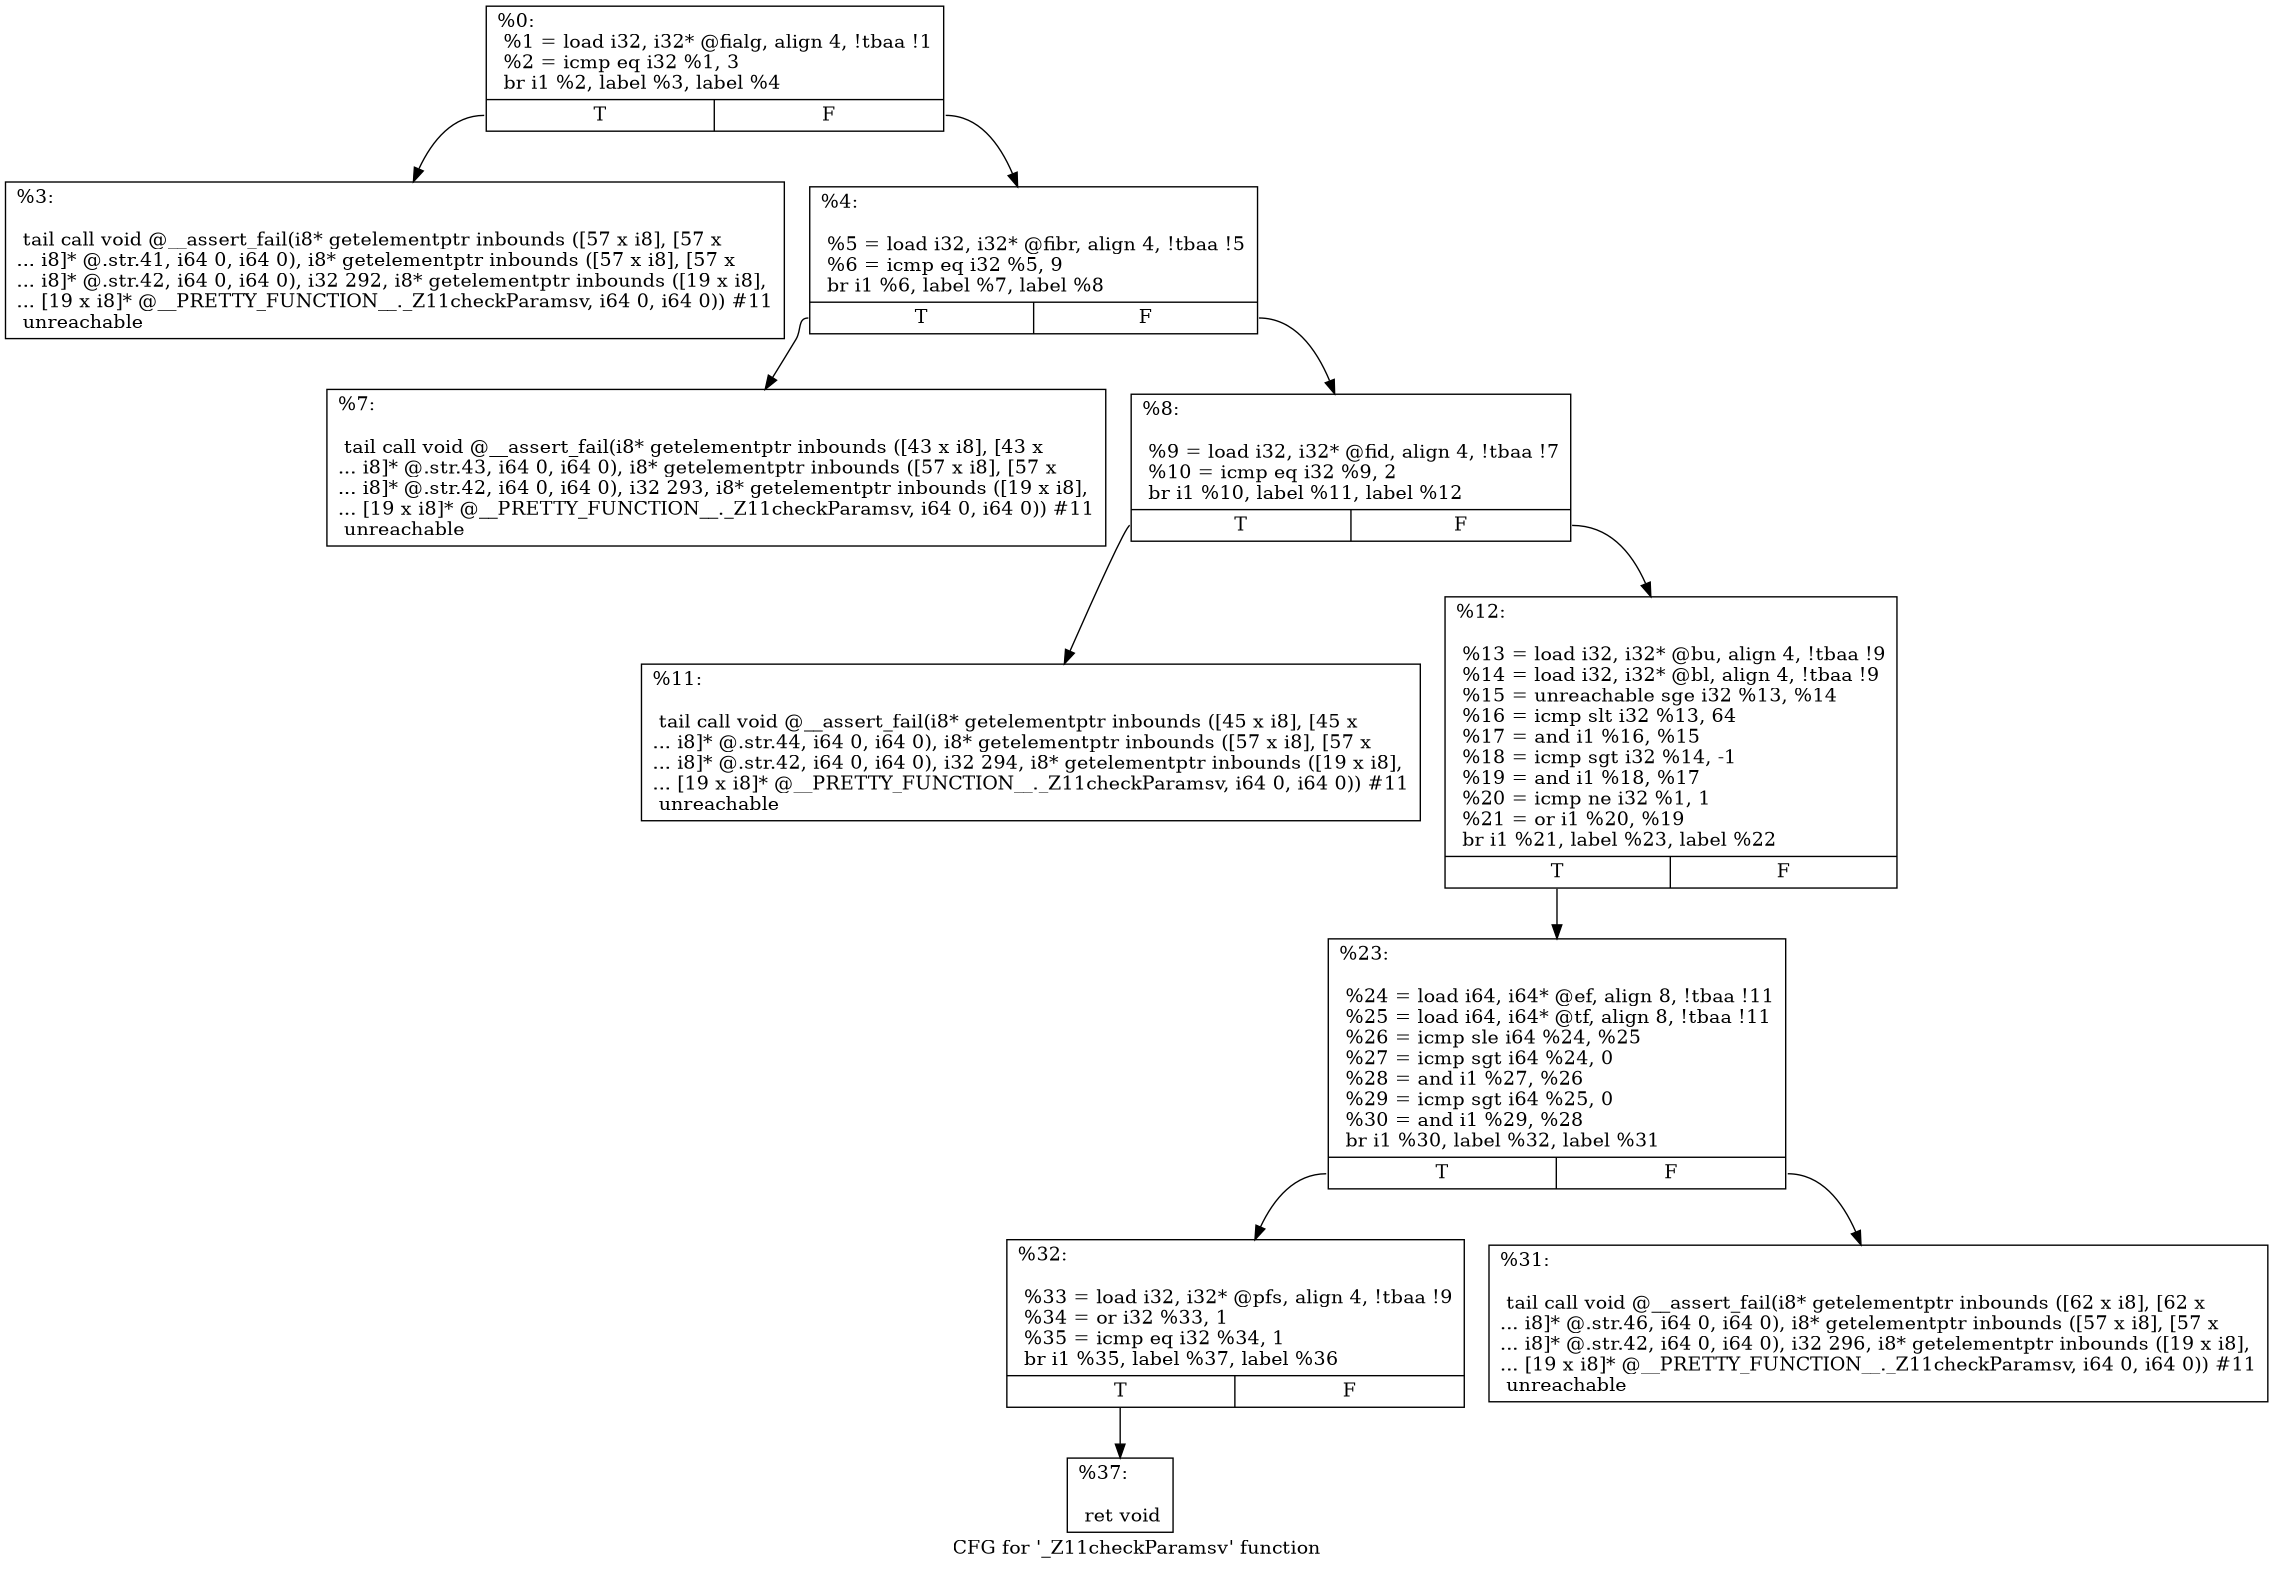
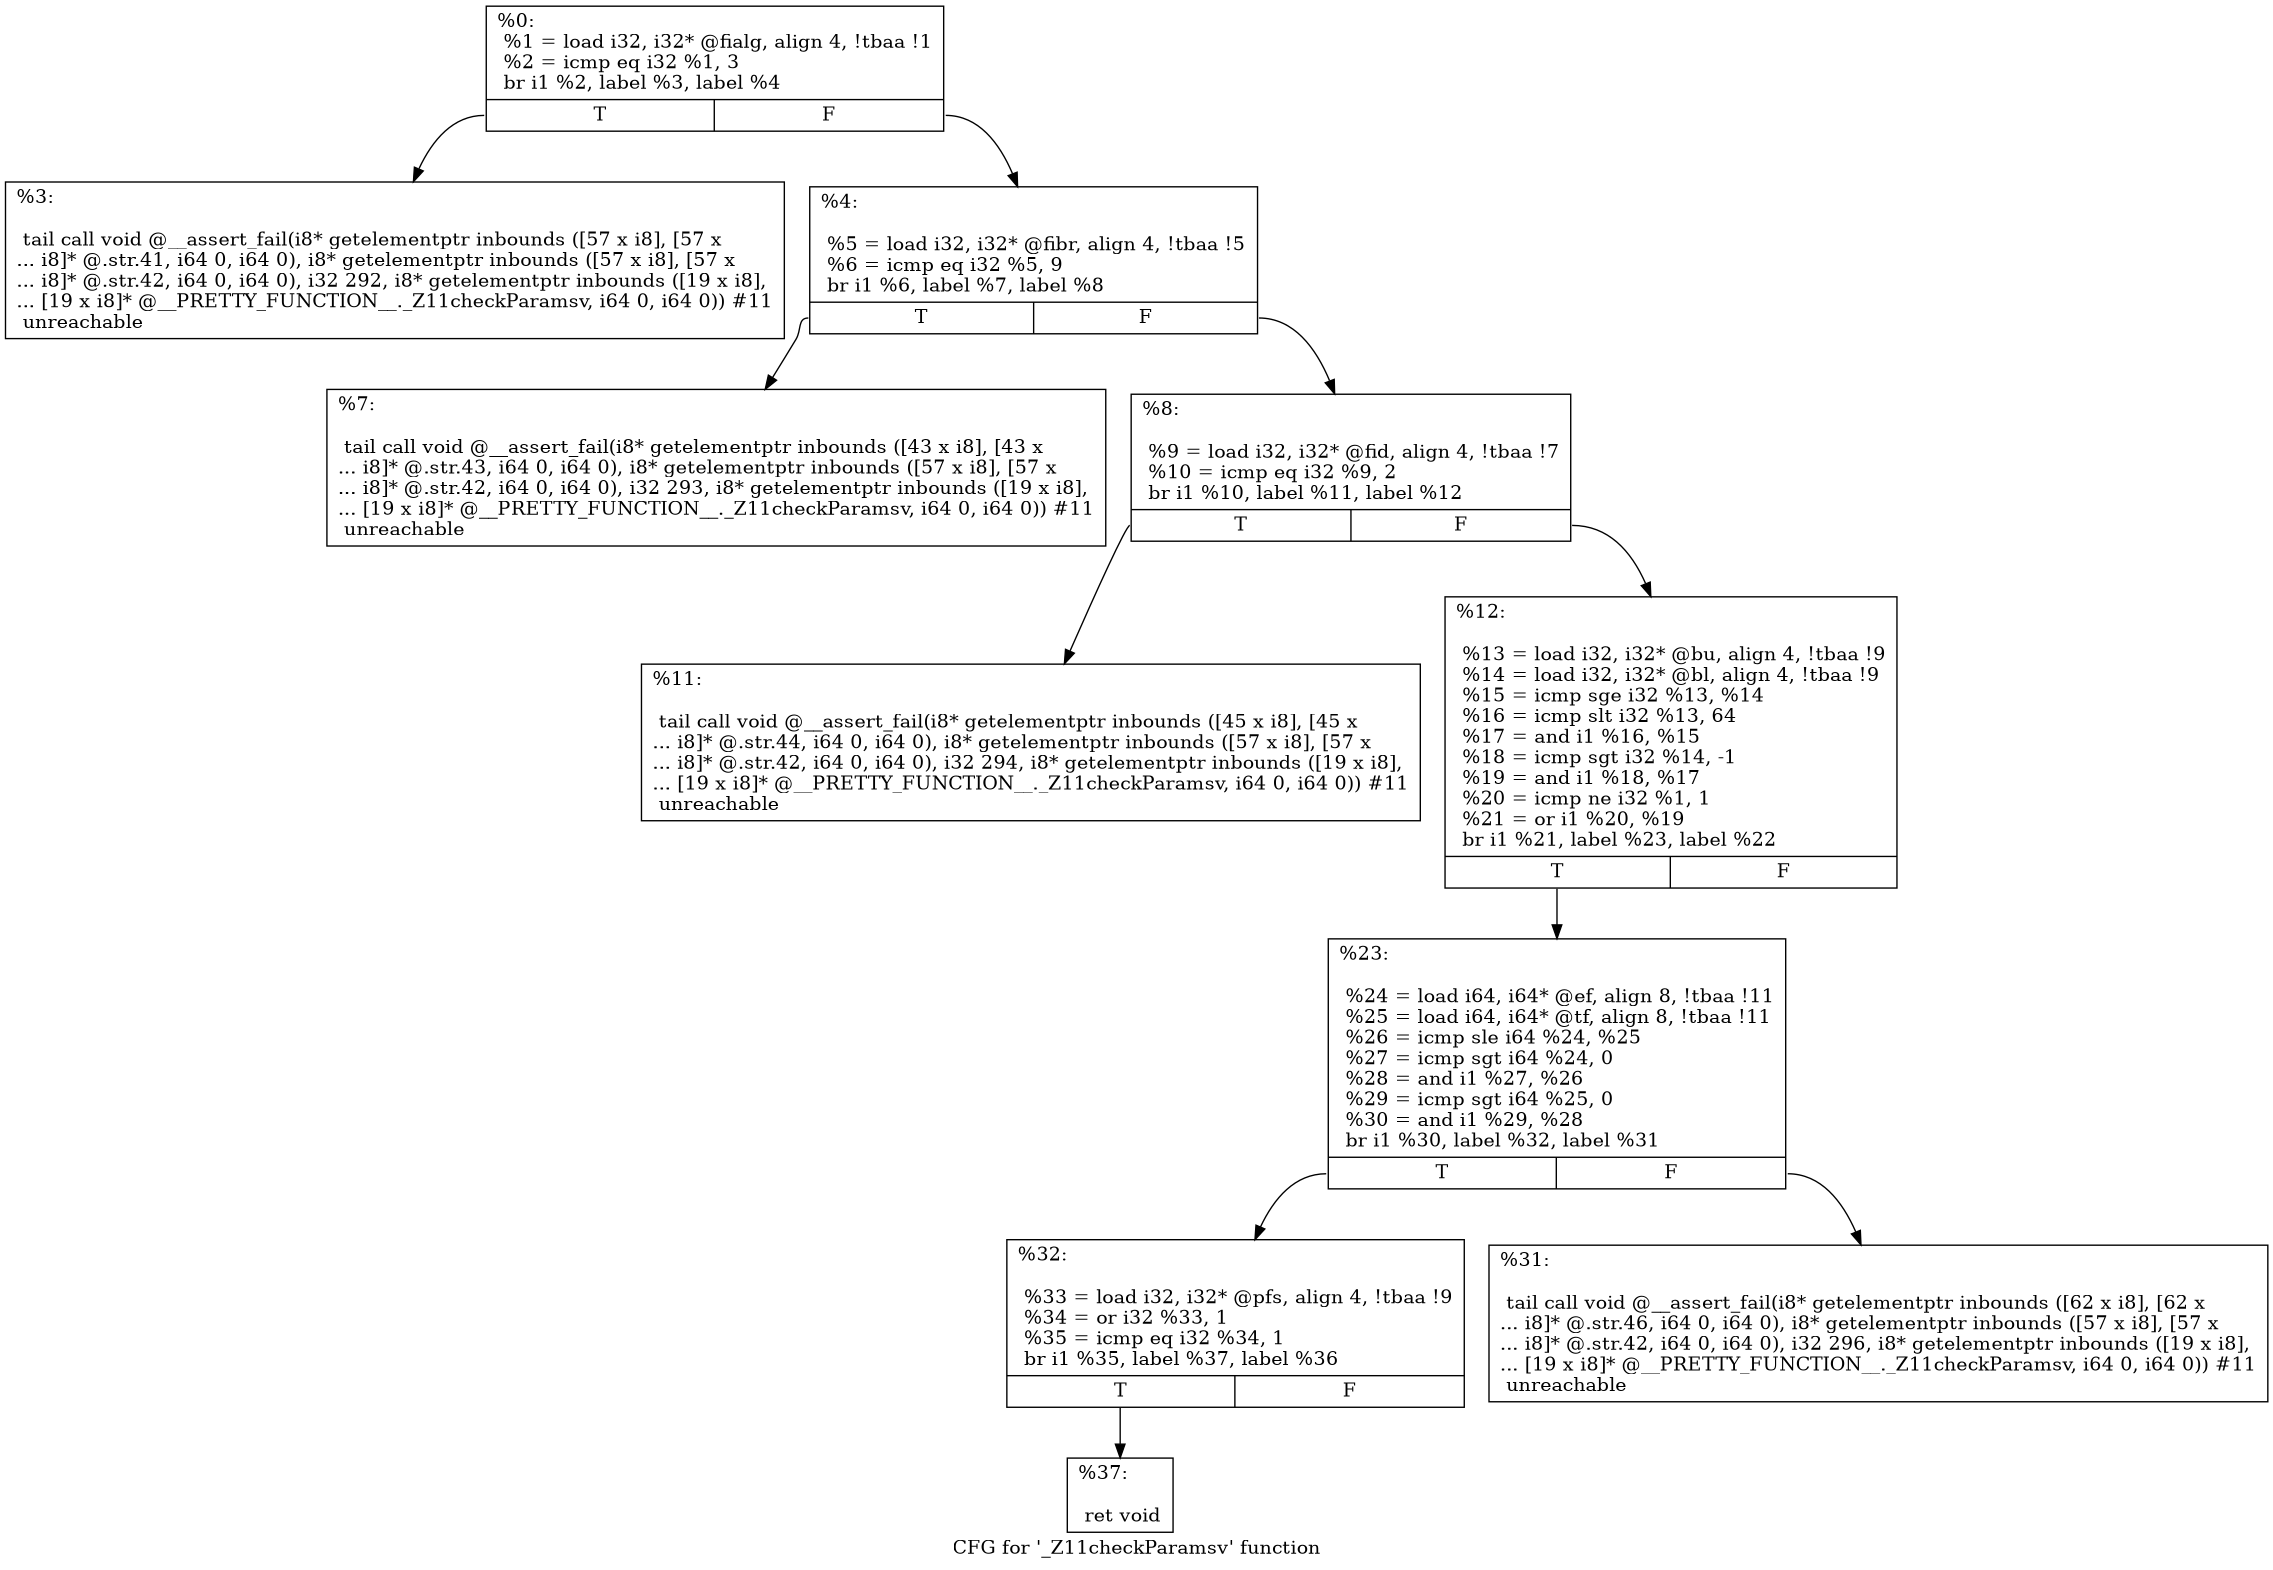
(1647, 696) -> (1611, 696)
